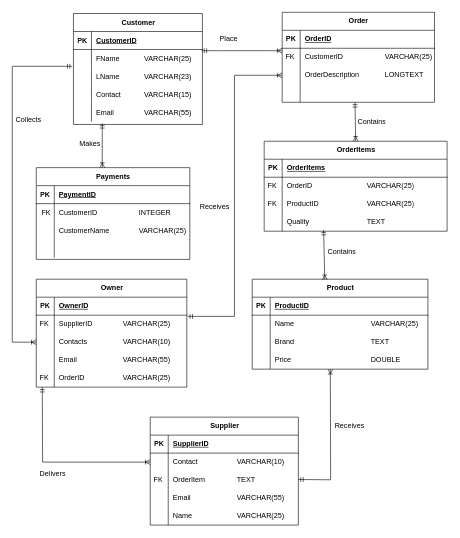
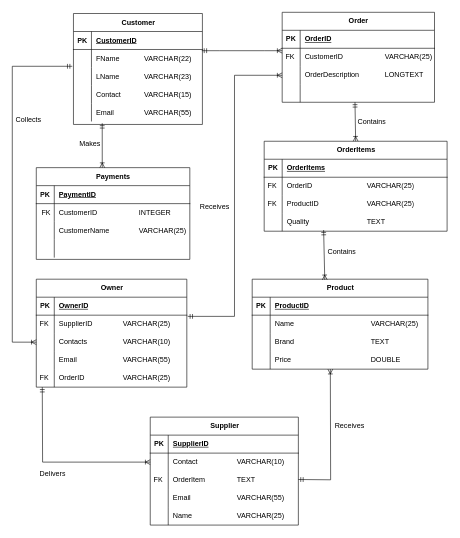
(228, 39) -> none
(133, 59) -> (133, 59)
